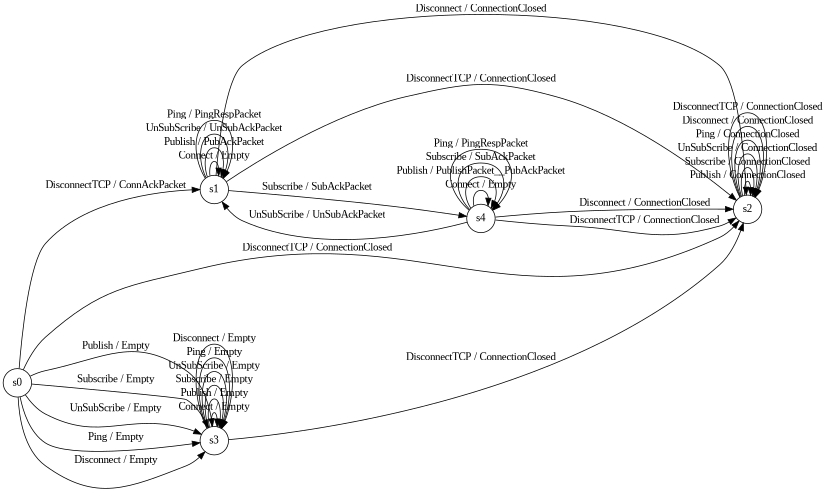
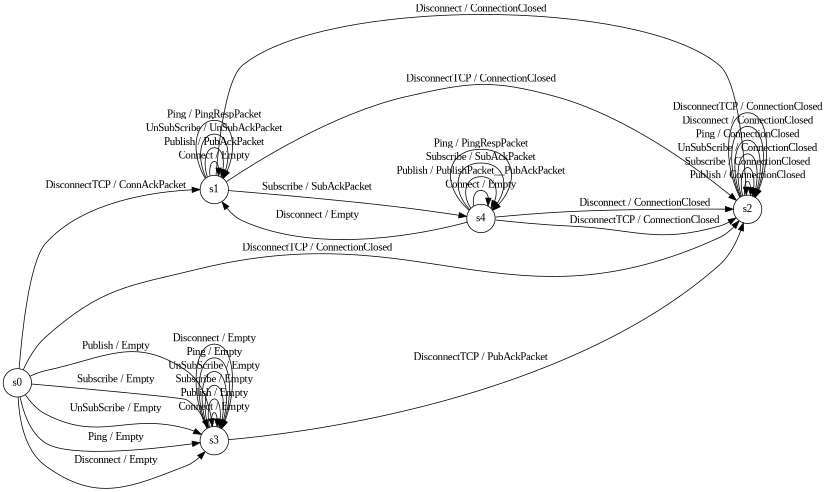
(317, 215) -> (317, 215)
(481, 357) -> (481, 357)
